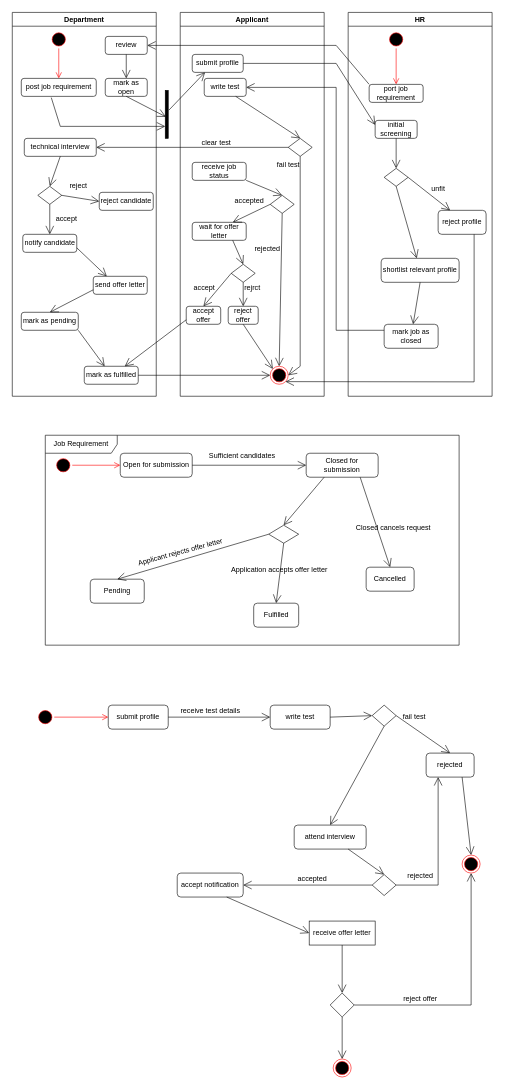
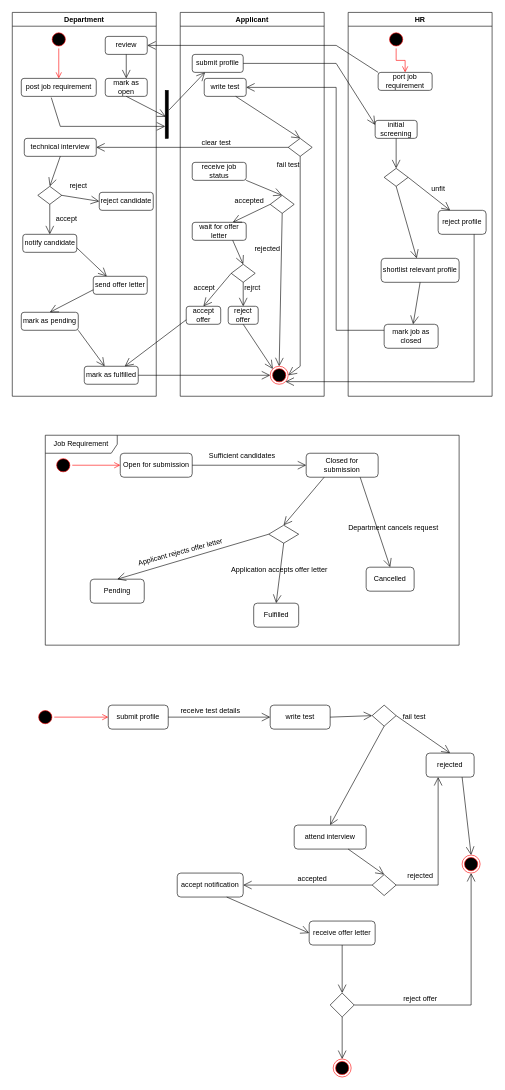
(396, 93) -> (405, 81)
(394, 528) -> (394, 528)
(342, 933) -> (342, 933)
